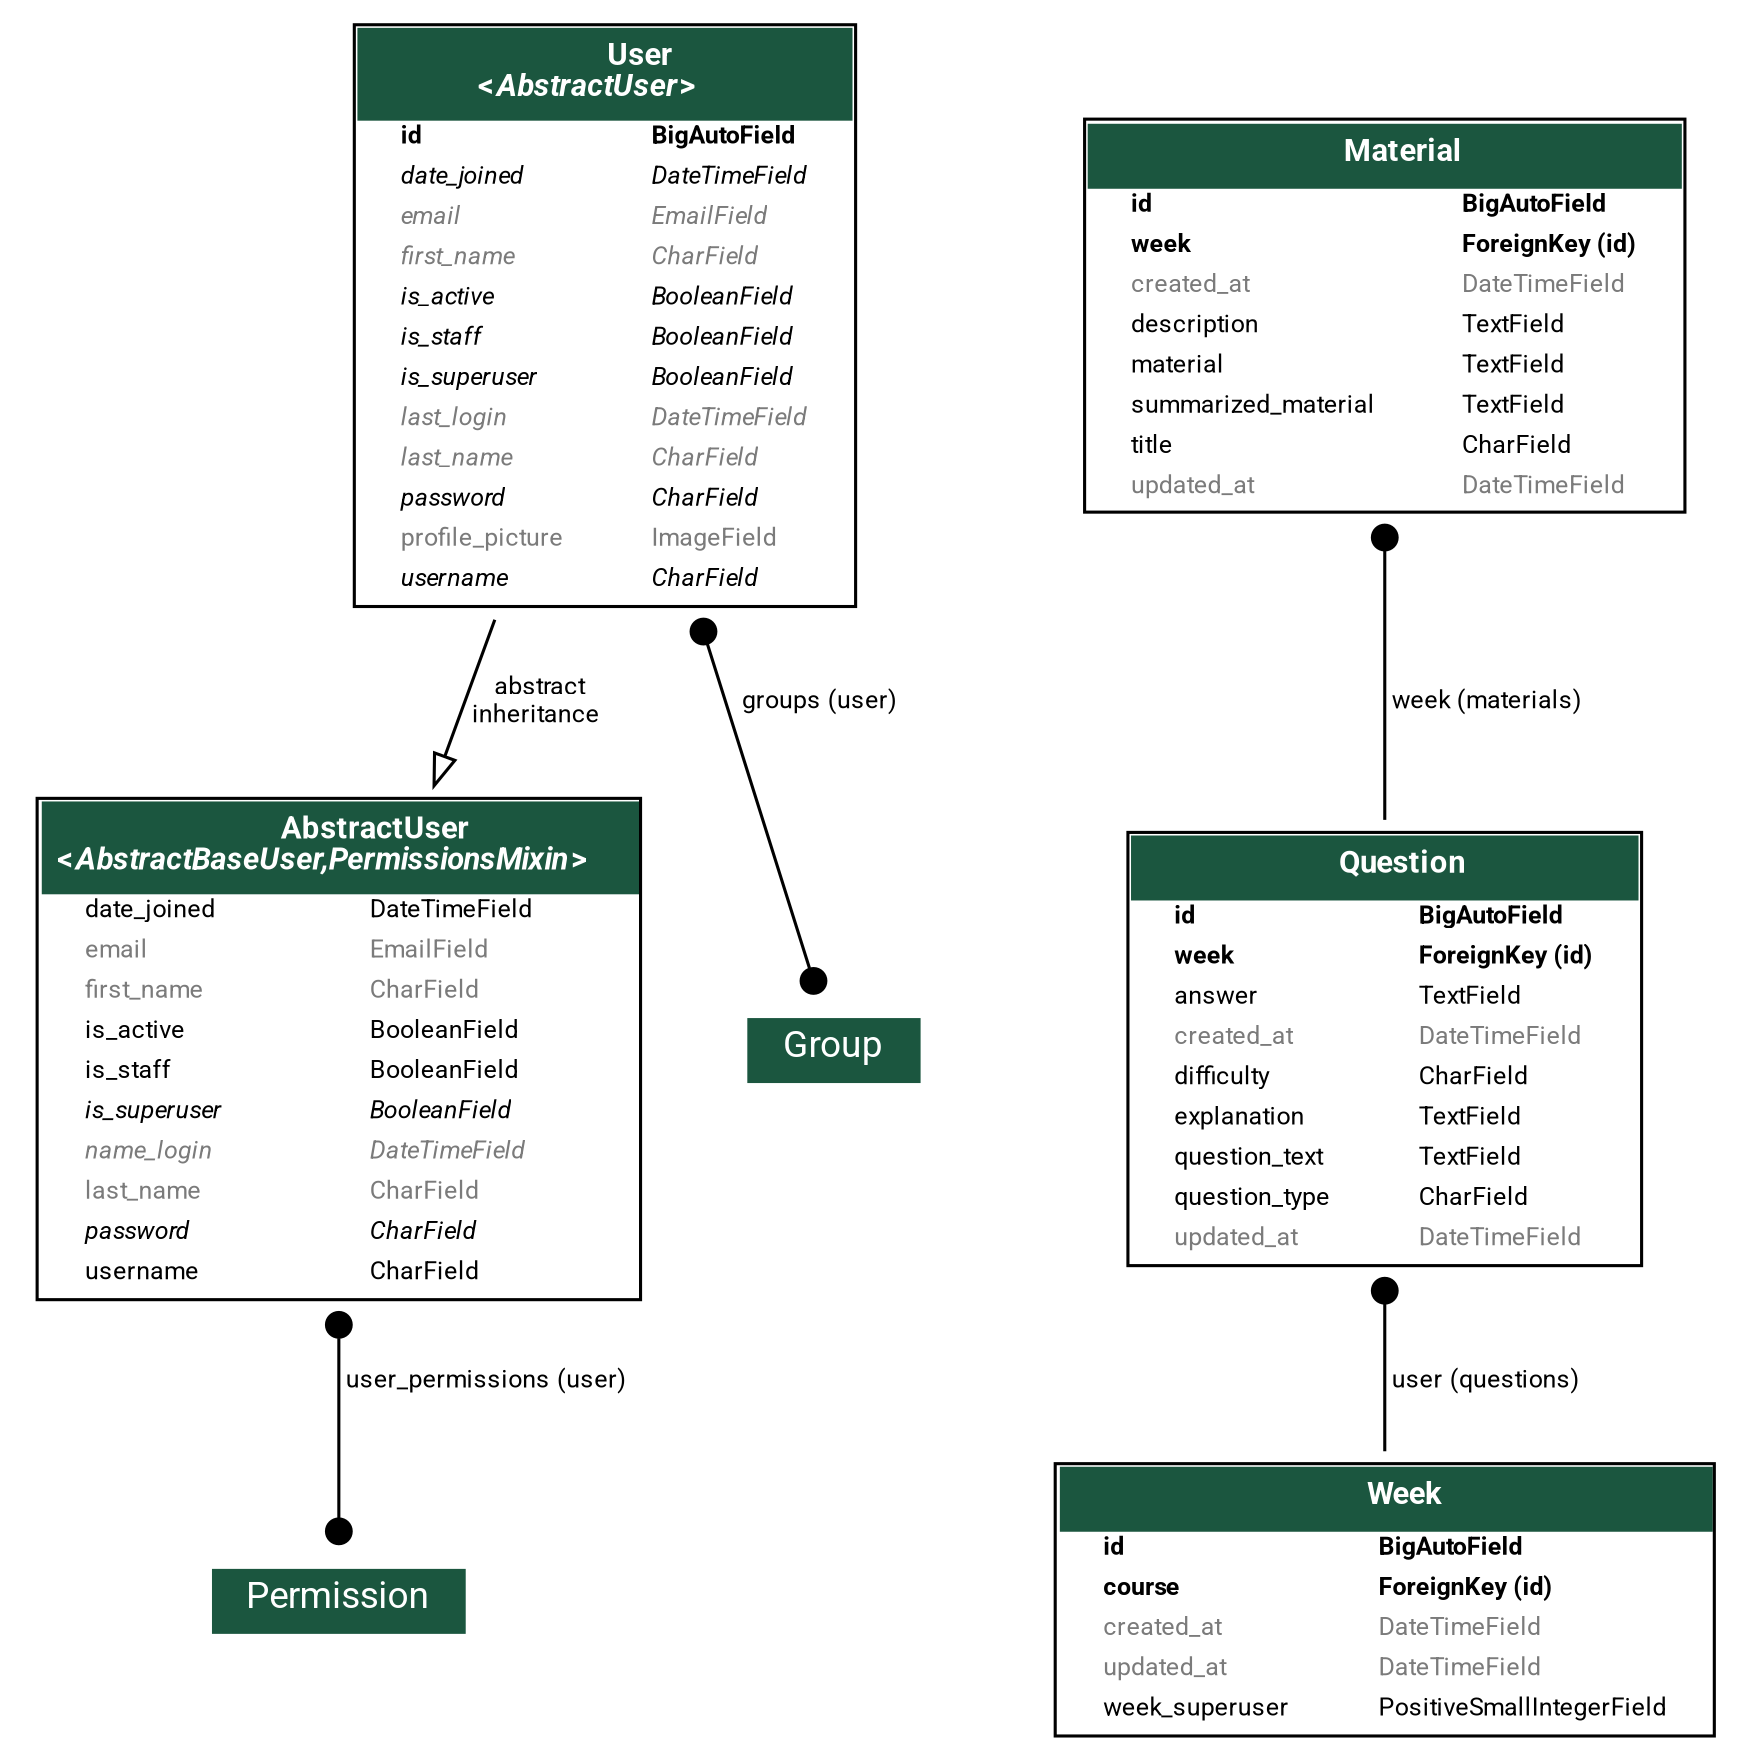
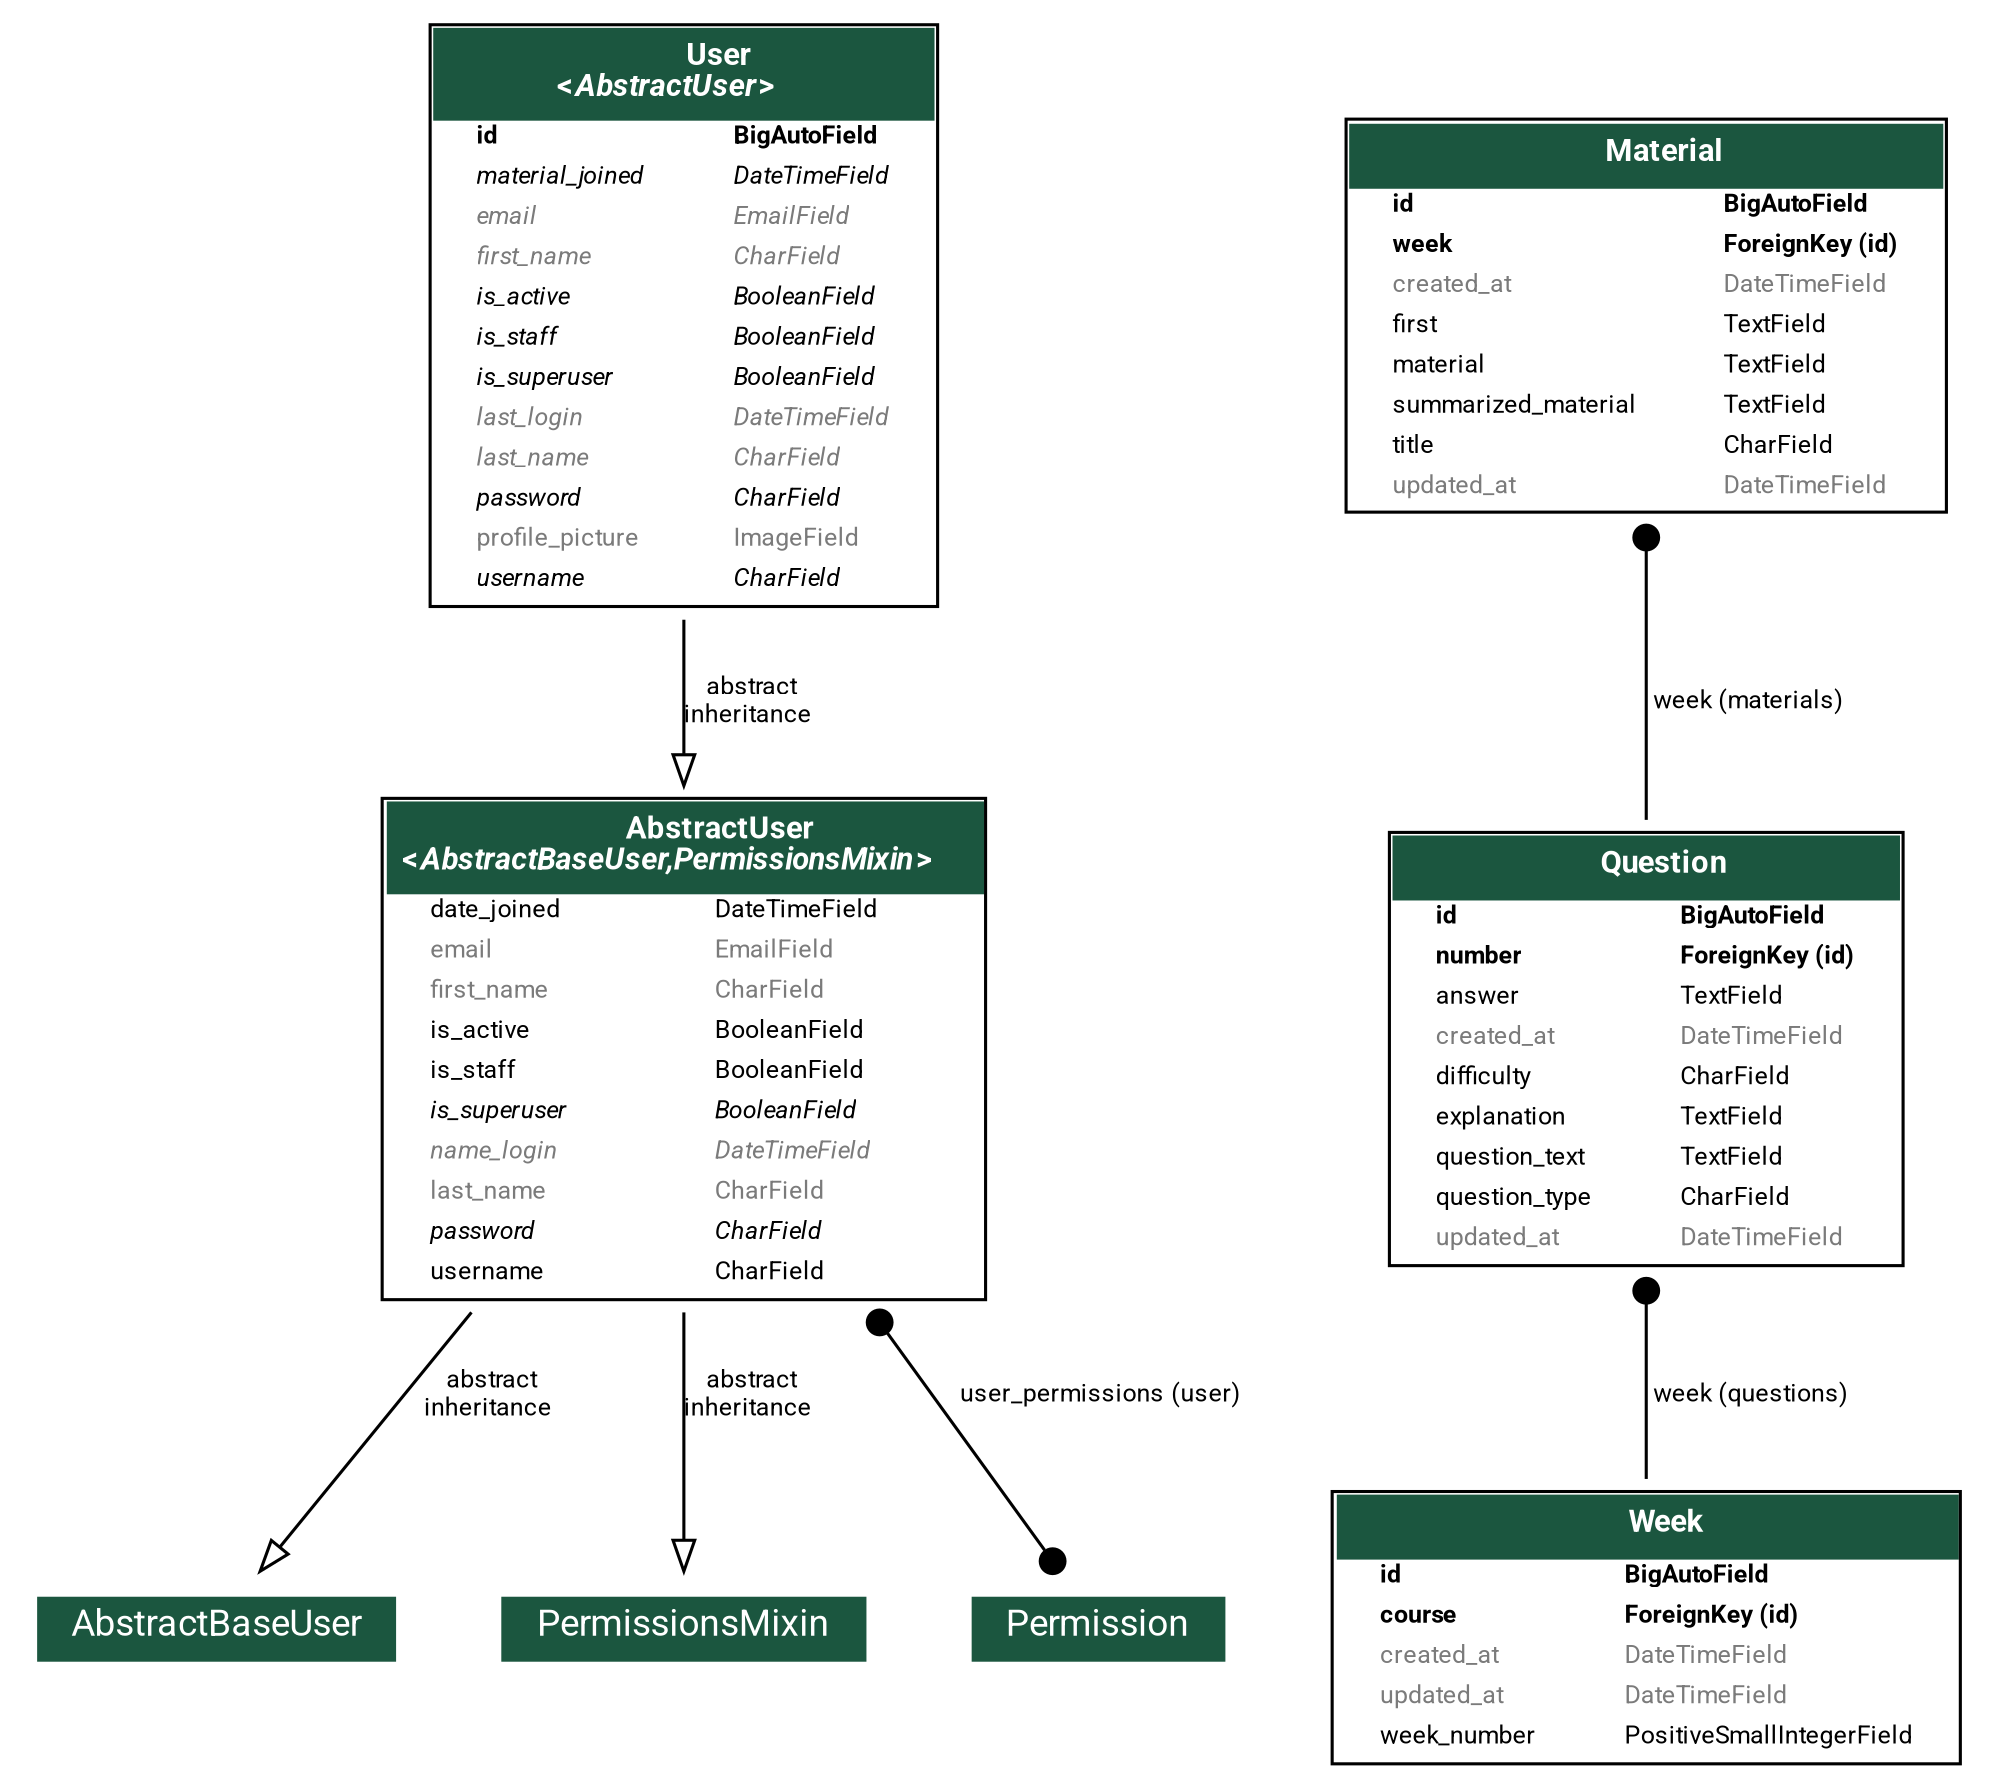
(463, 176) -> (562, 176)
(1196, 325) -> (1416, 325)
(1205, 956) -> (1479, 956)
(834, 1049) -> none
(1484, 1382) -> (1748, 1396)
none -> (217, 1628)
none -> (684, 1628)
(1198, 1708) -> (1459, 1736)
